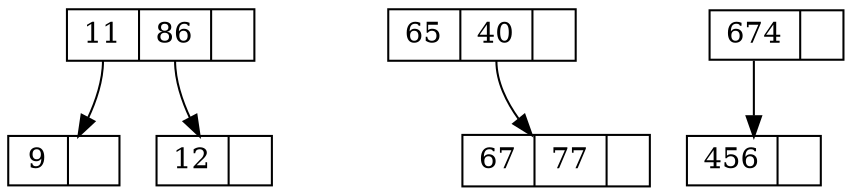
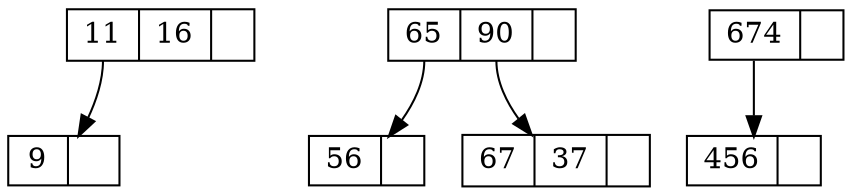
(175, 34) -> (175, 34)
(496, 34) -> (496, 34)
(571, 160) -> (571, 160)
(214, 161) -> none
none -> (367, 161)
